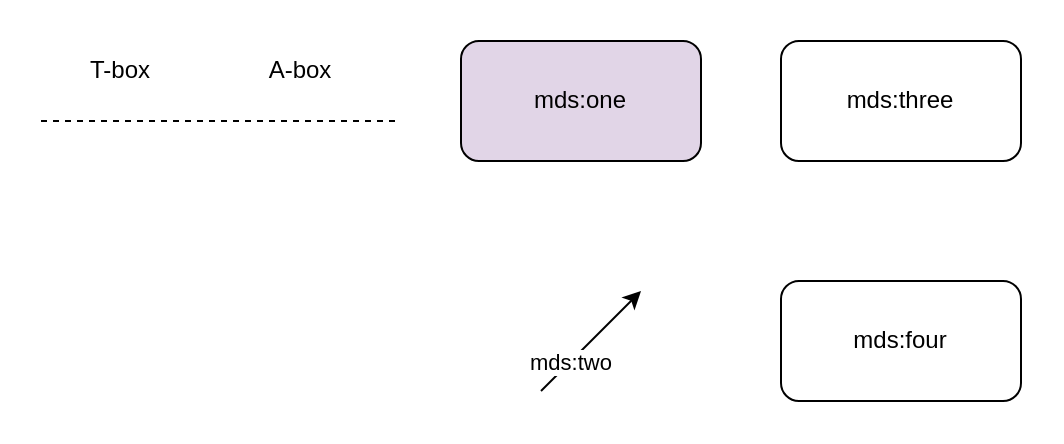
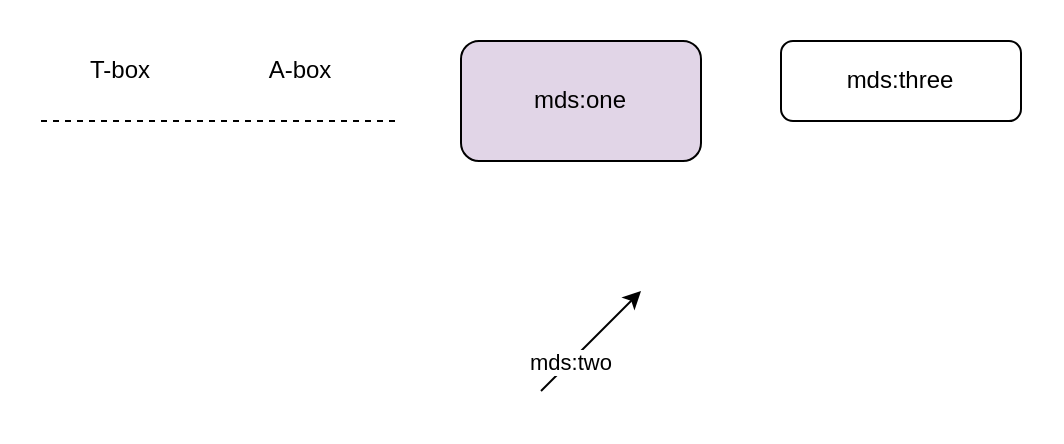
(901, 101) -> (901, 81)
(901, 341) -> none
